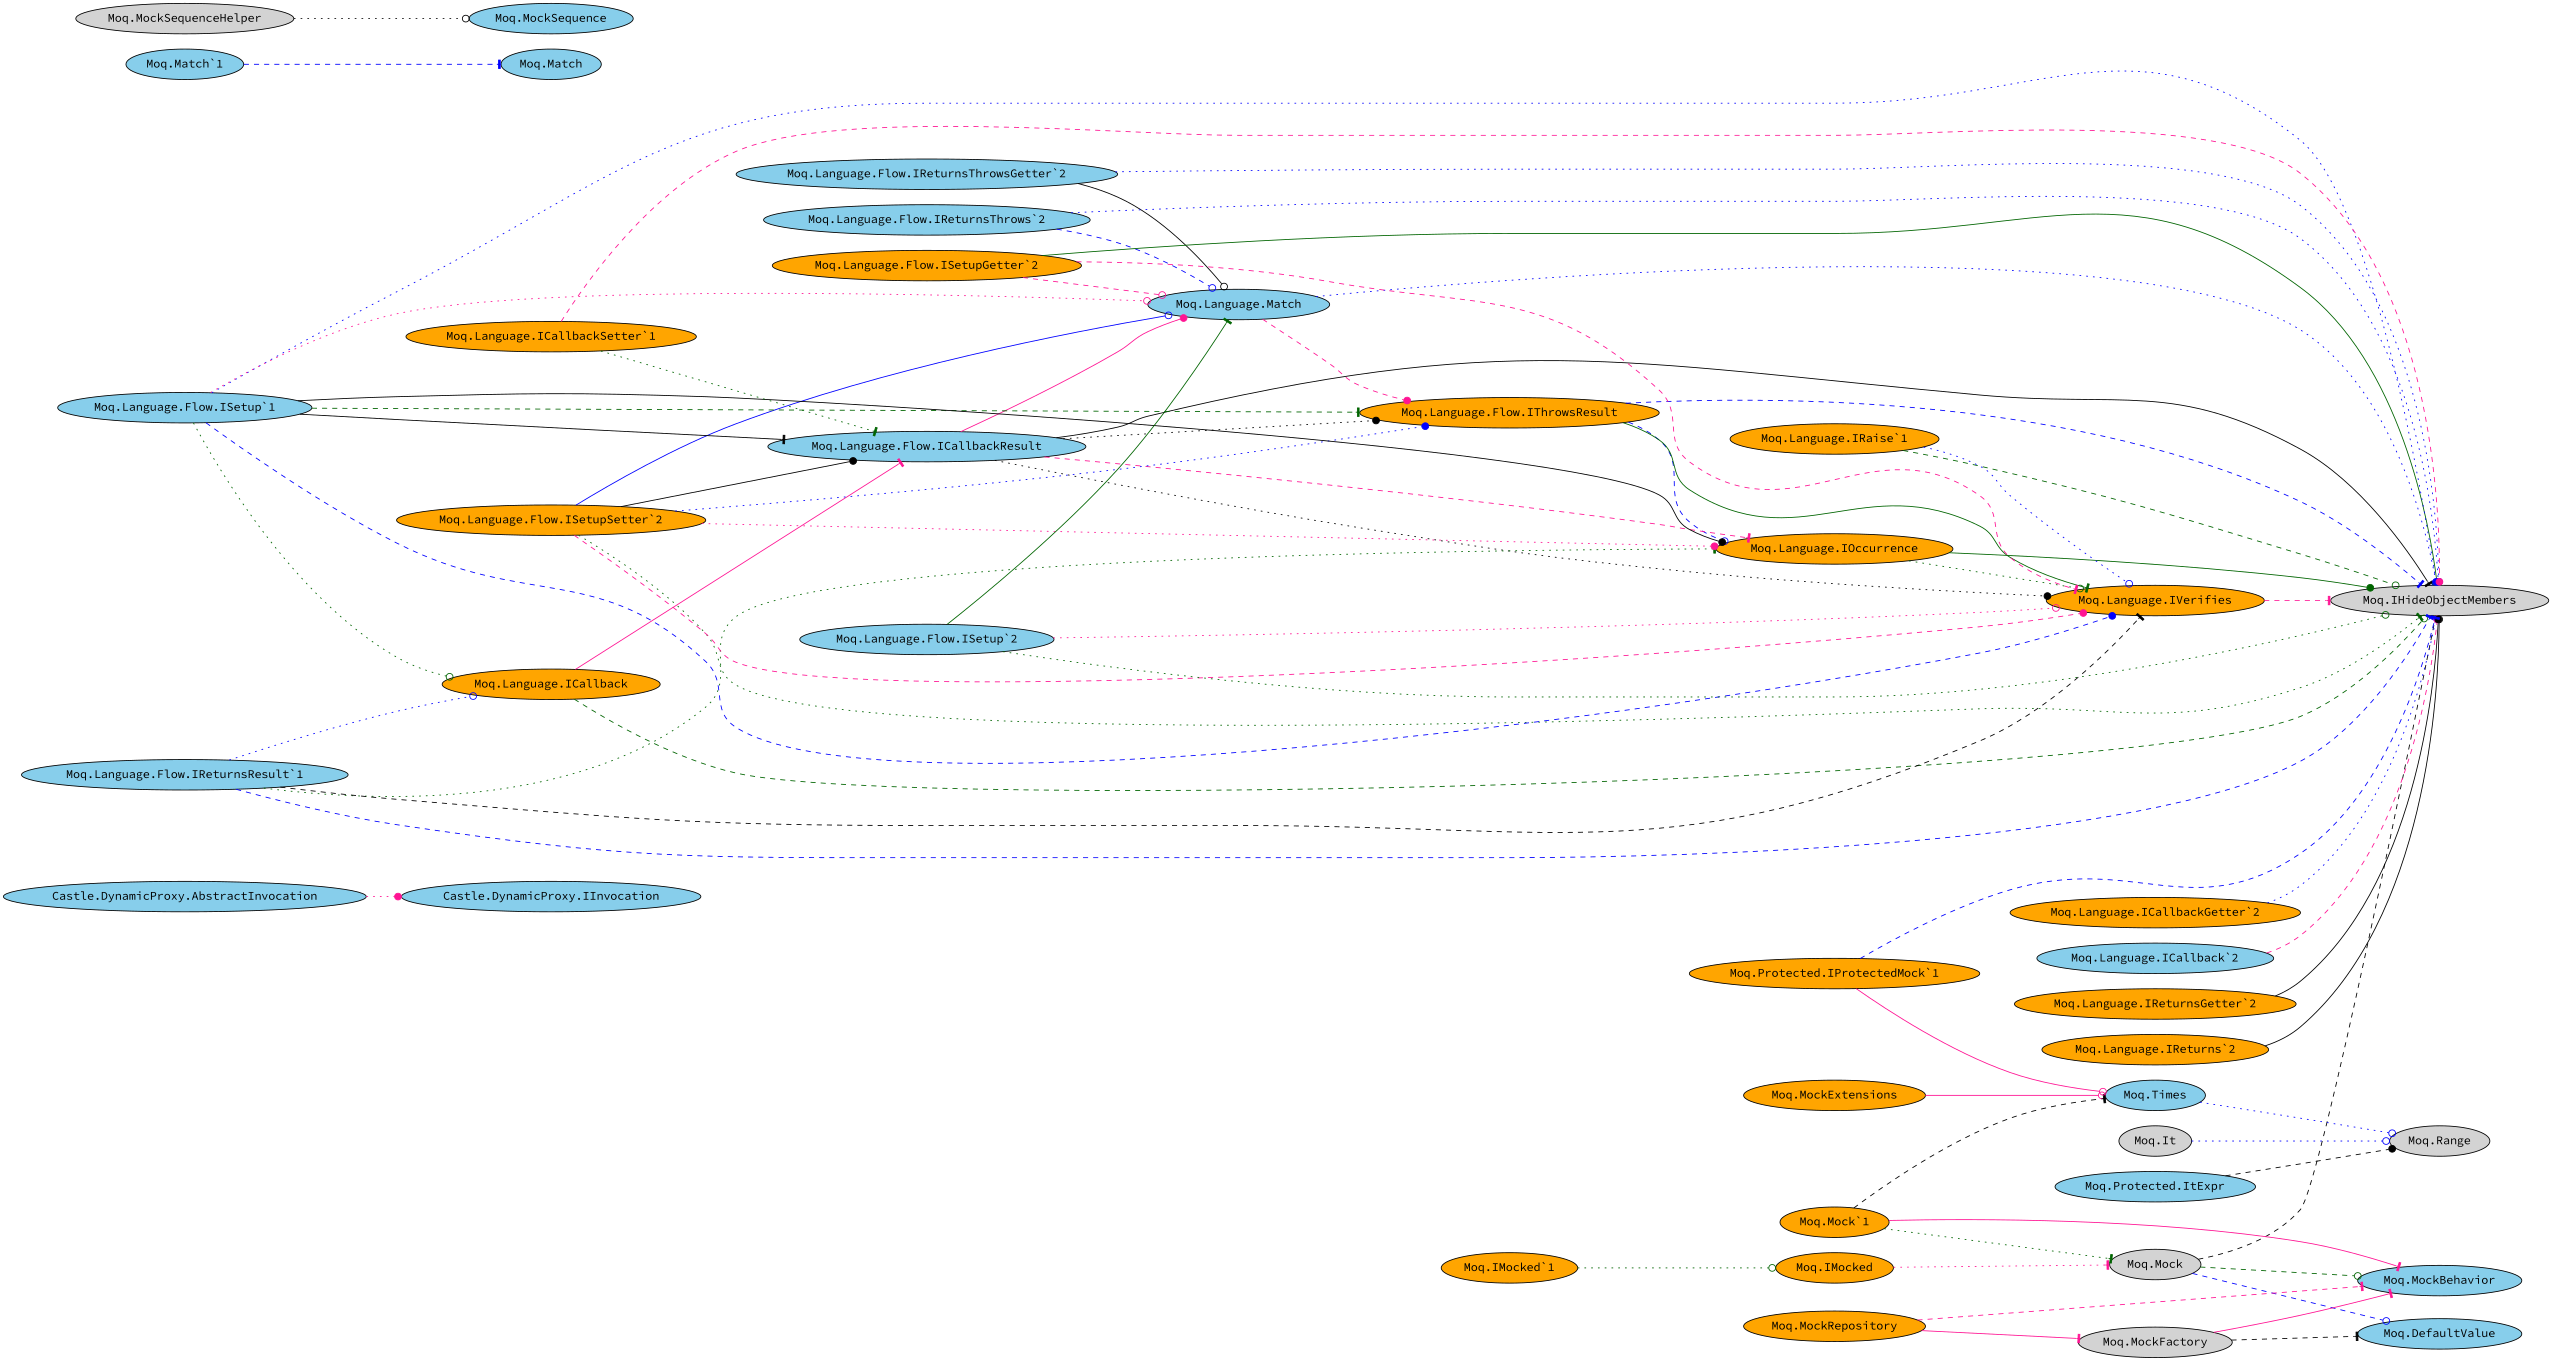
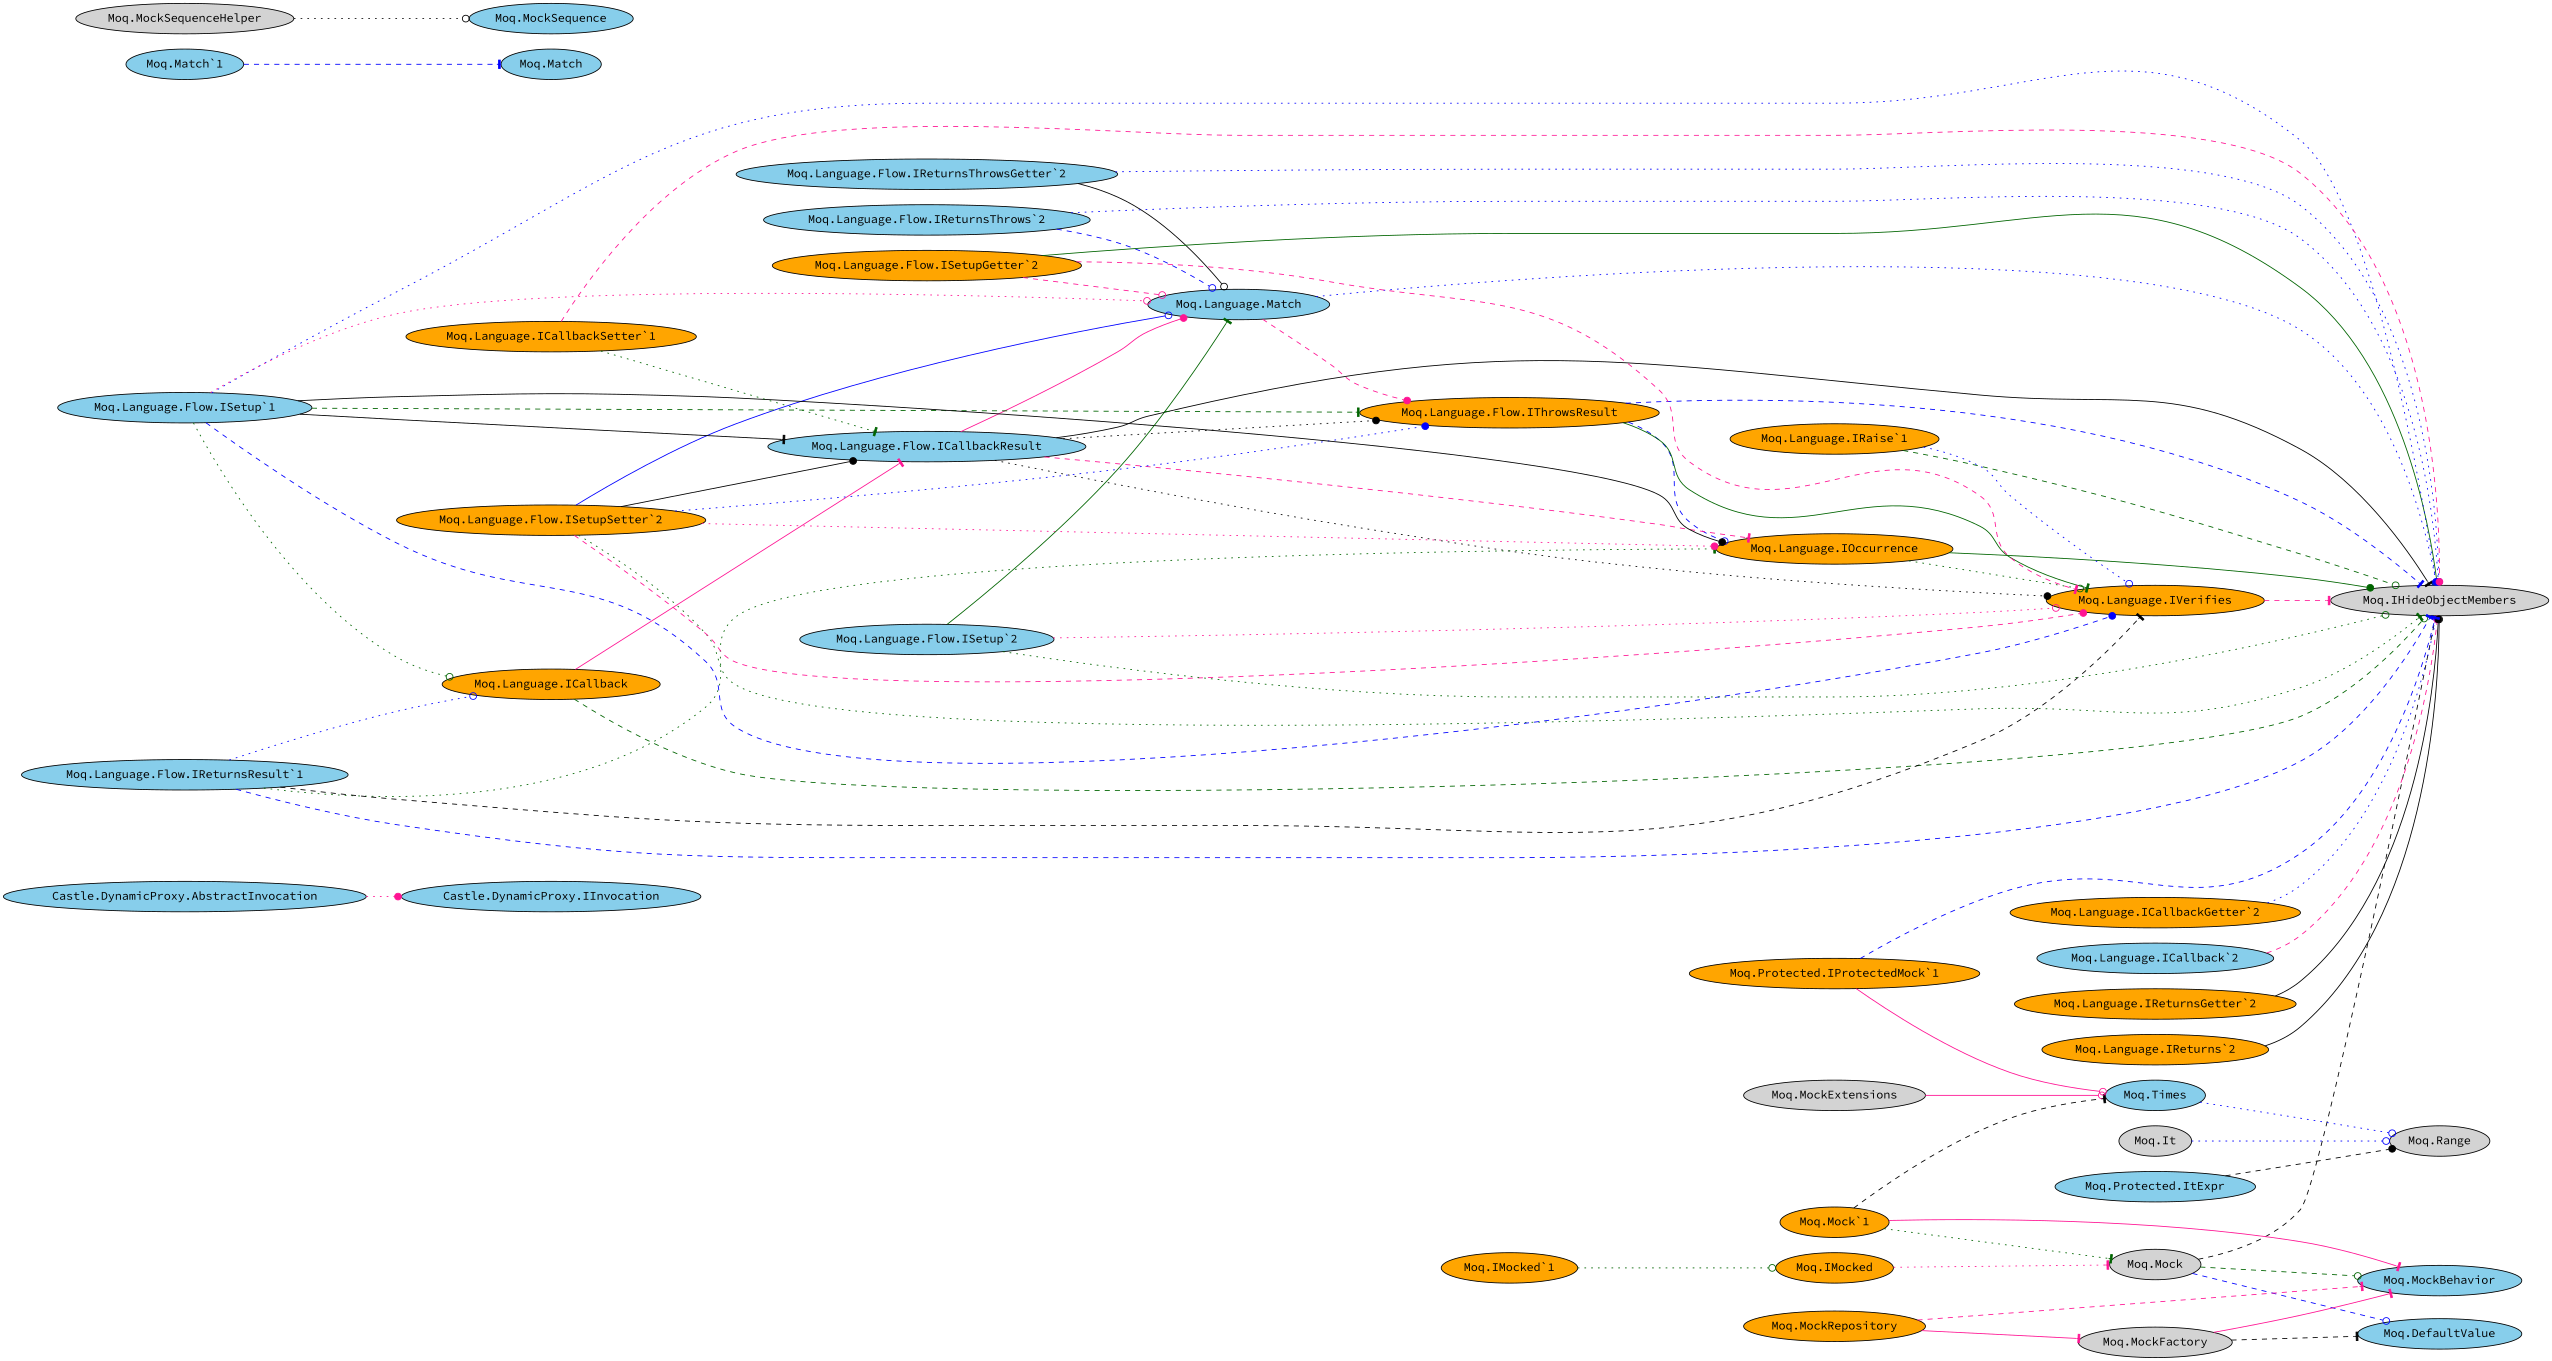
(1835, 1095) -> (1835, 1095)
